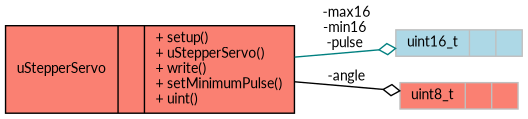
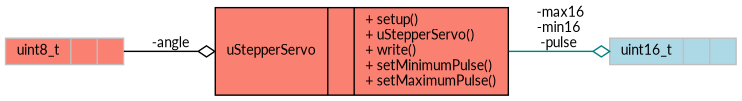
(339, 86) -> (161, 51)
(177, 99) -> (431, 81)
